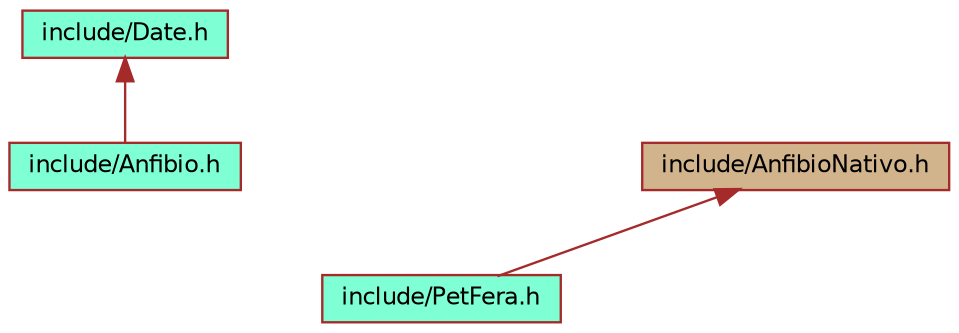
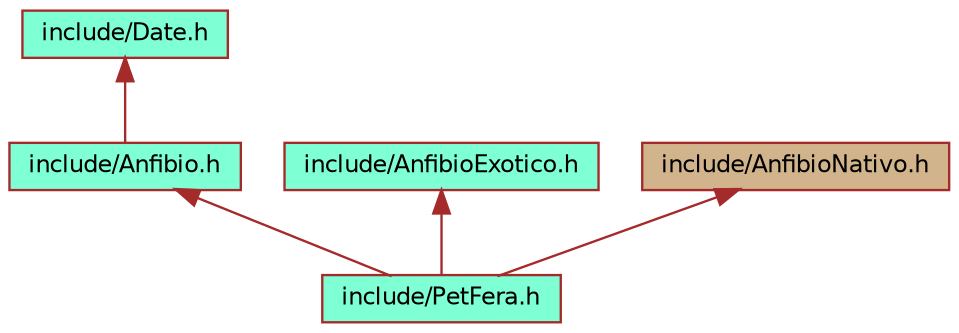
none -> (442, 166)
none -> (295, 237)
